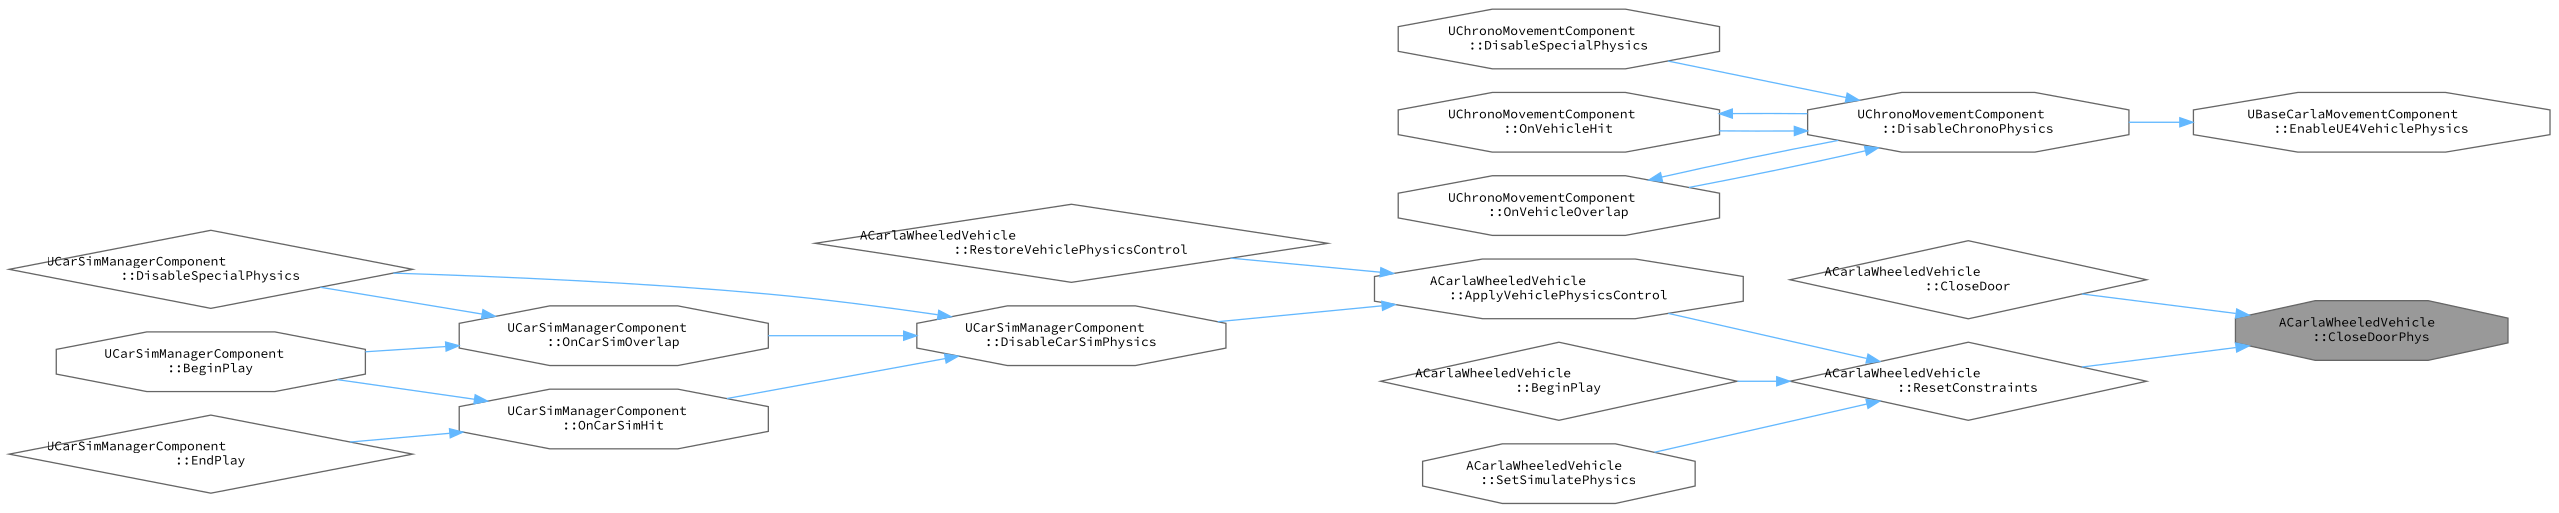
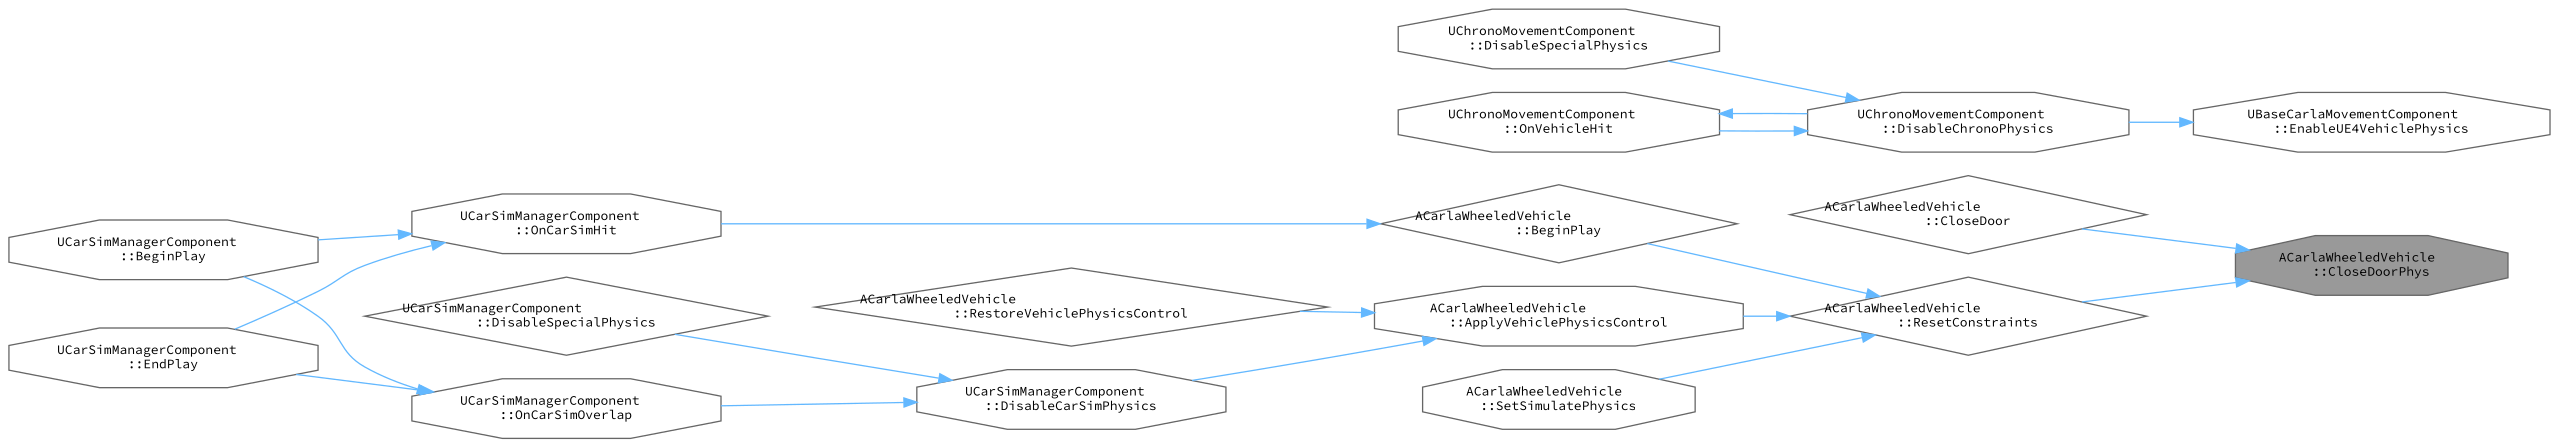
(1559, 206) -> none
(401, 301) -> (358, 382)
(836, 379) -> (1044, 224)
(211, 454) -> (163, 358)
